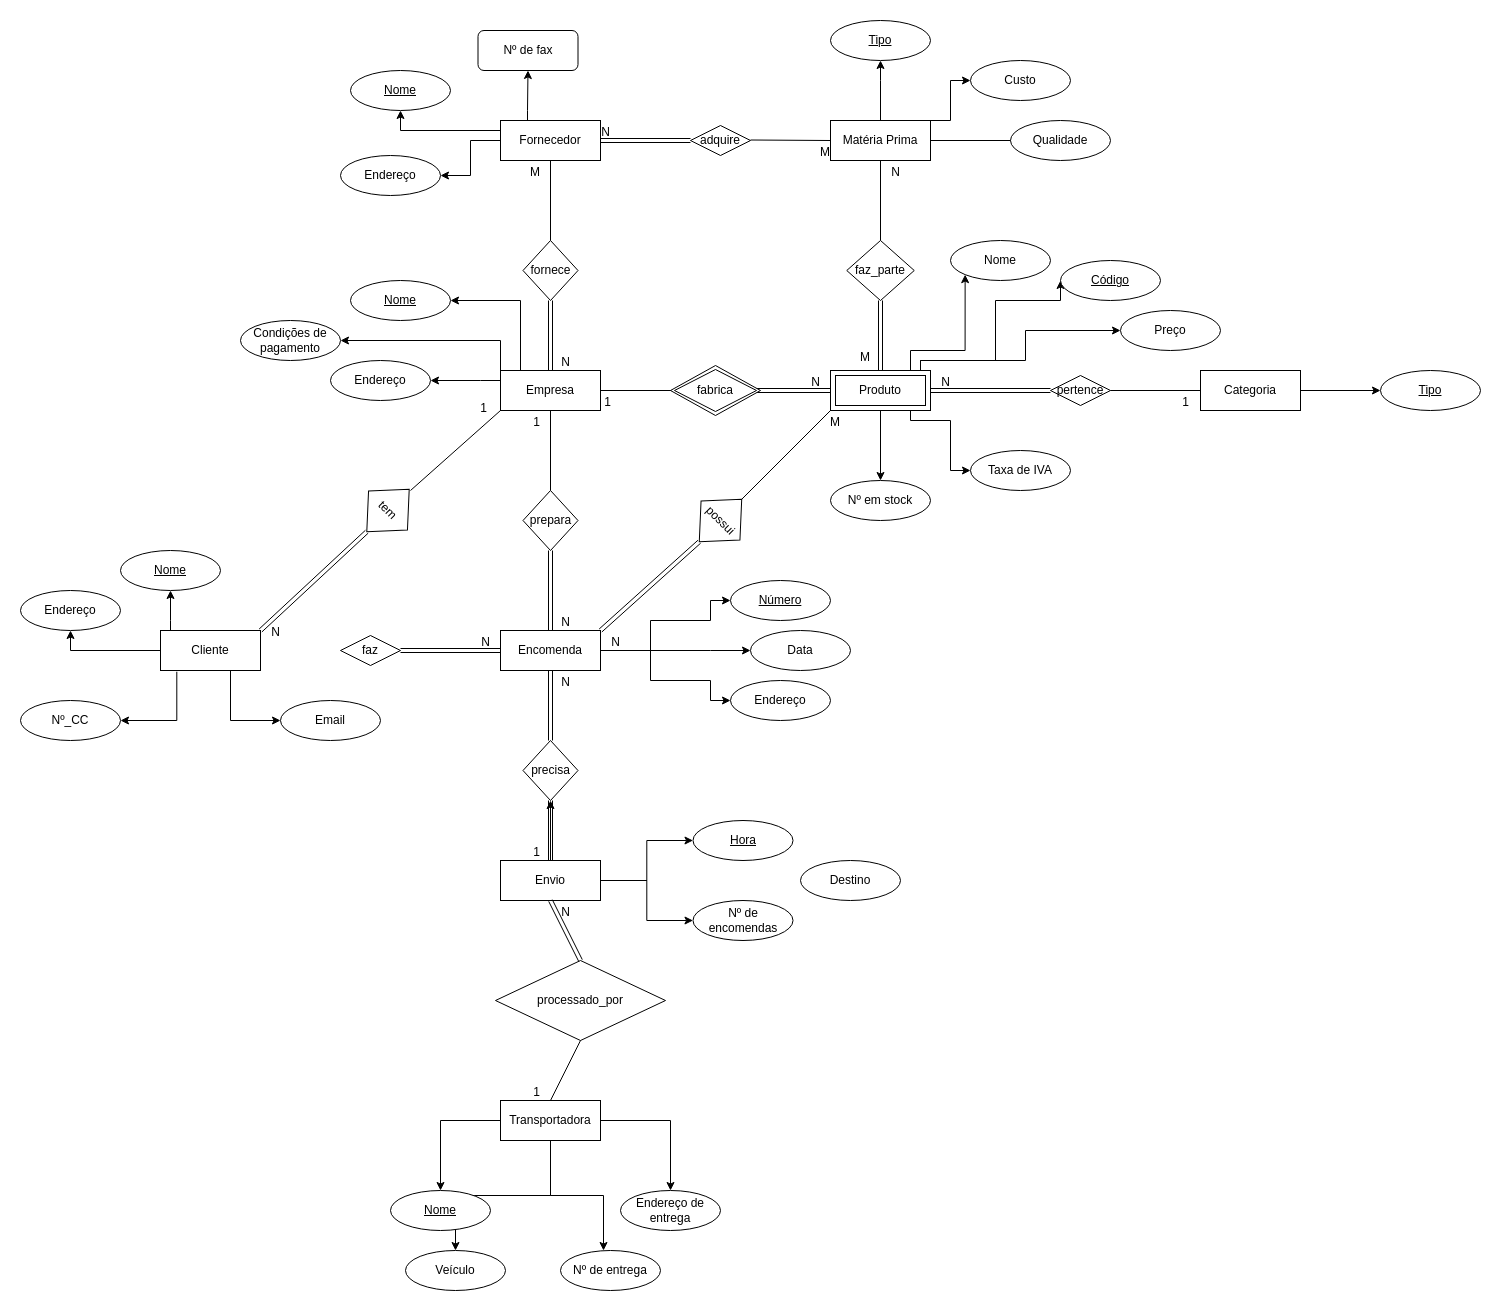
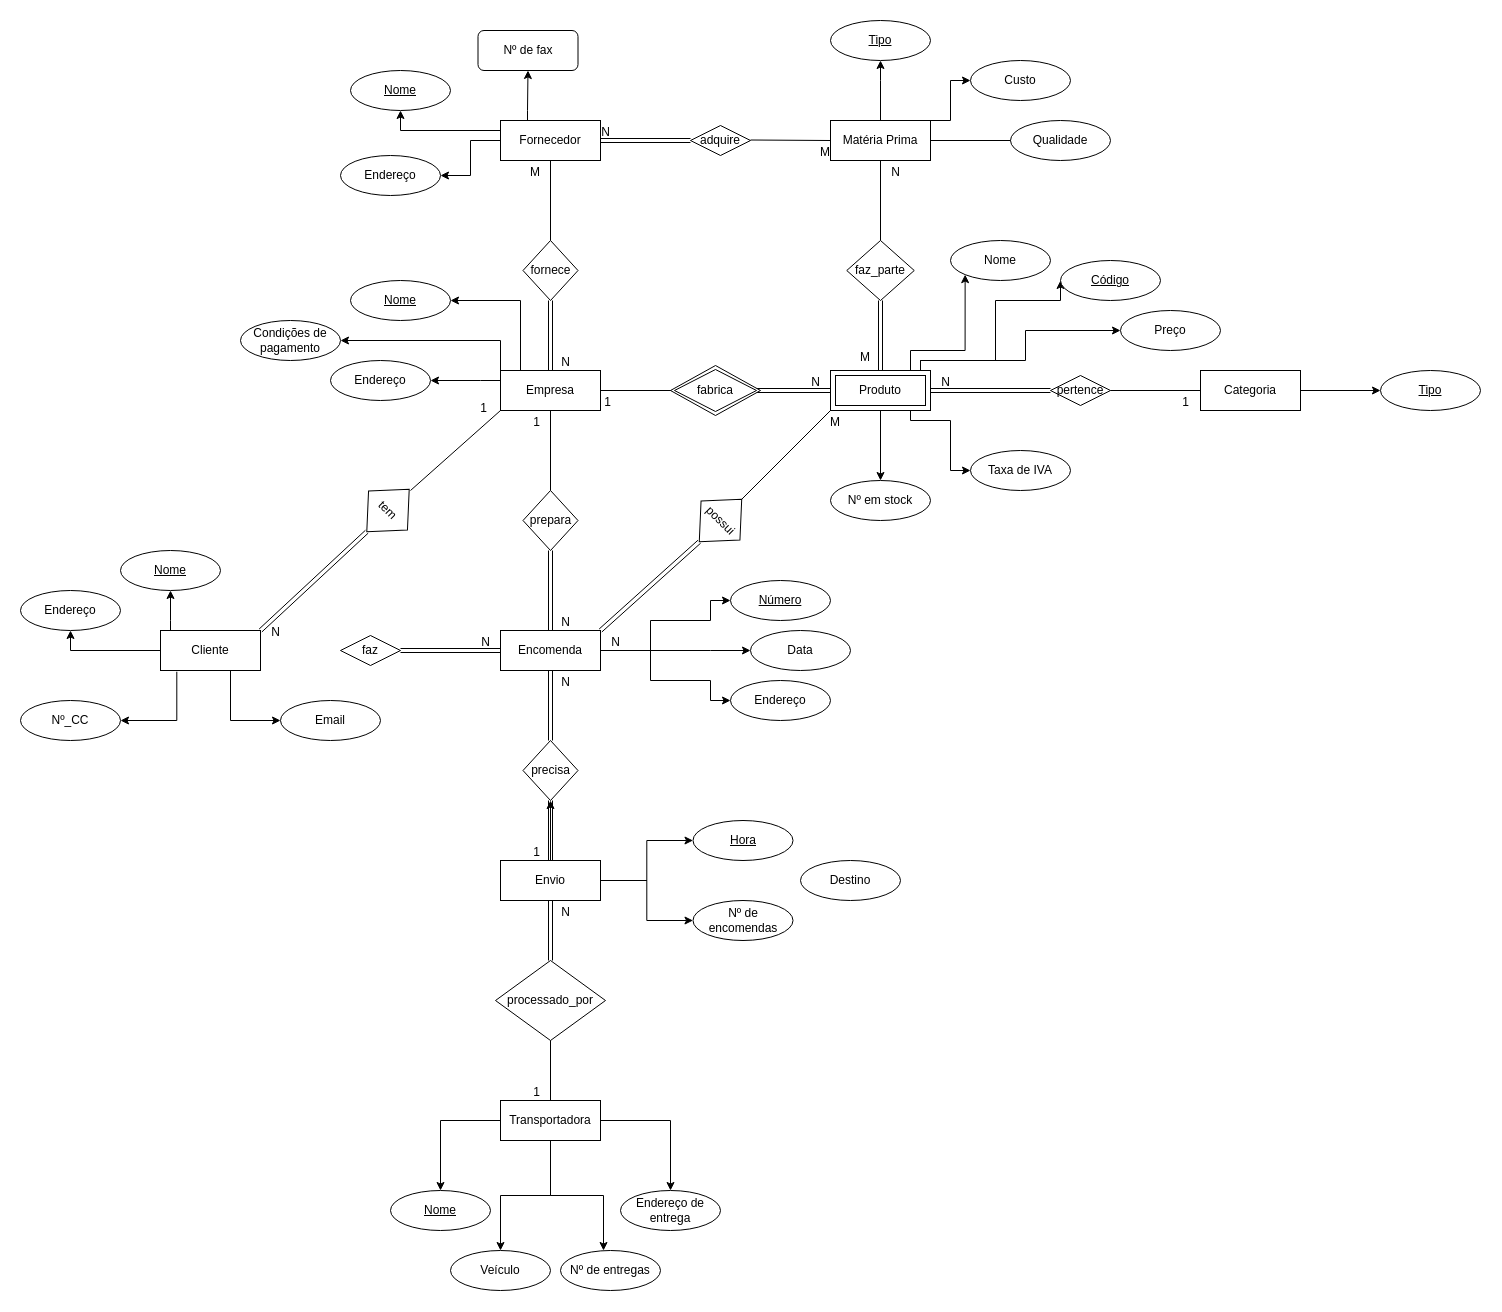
(581, 1001) -> (551, 1001)
(456, 1271) -> (501, 1271)
(611, 1271) -> (611, 1271)
